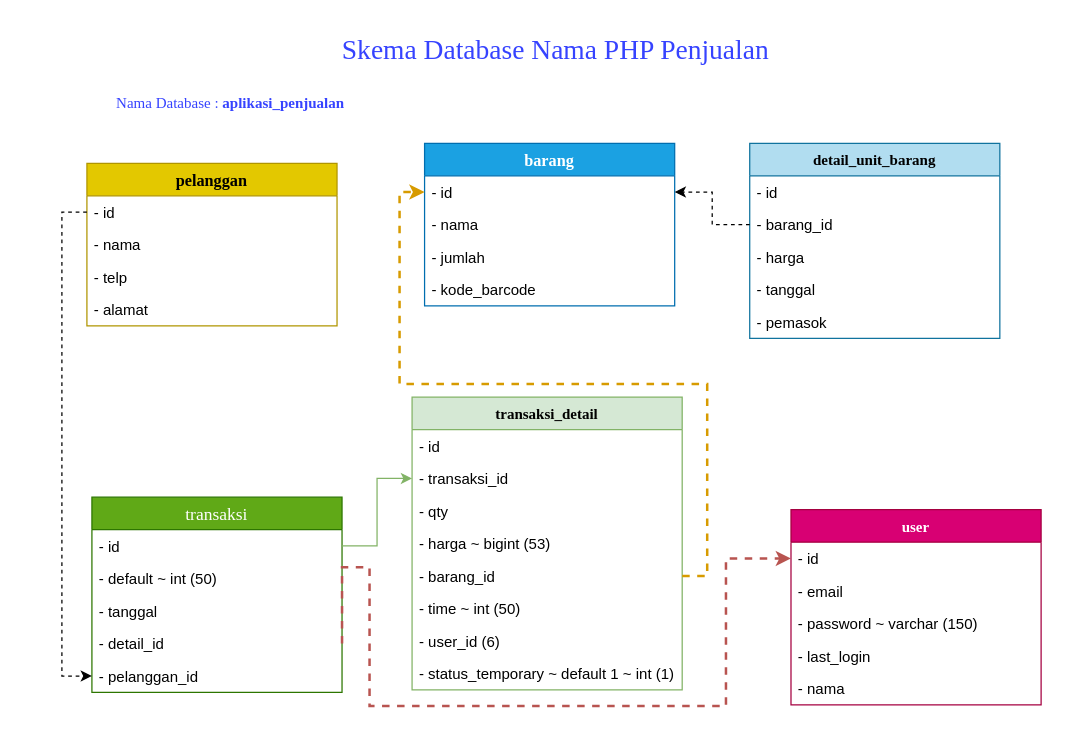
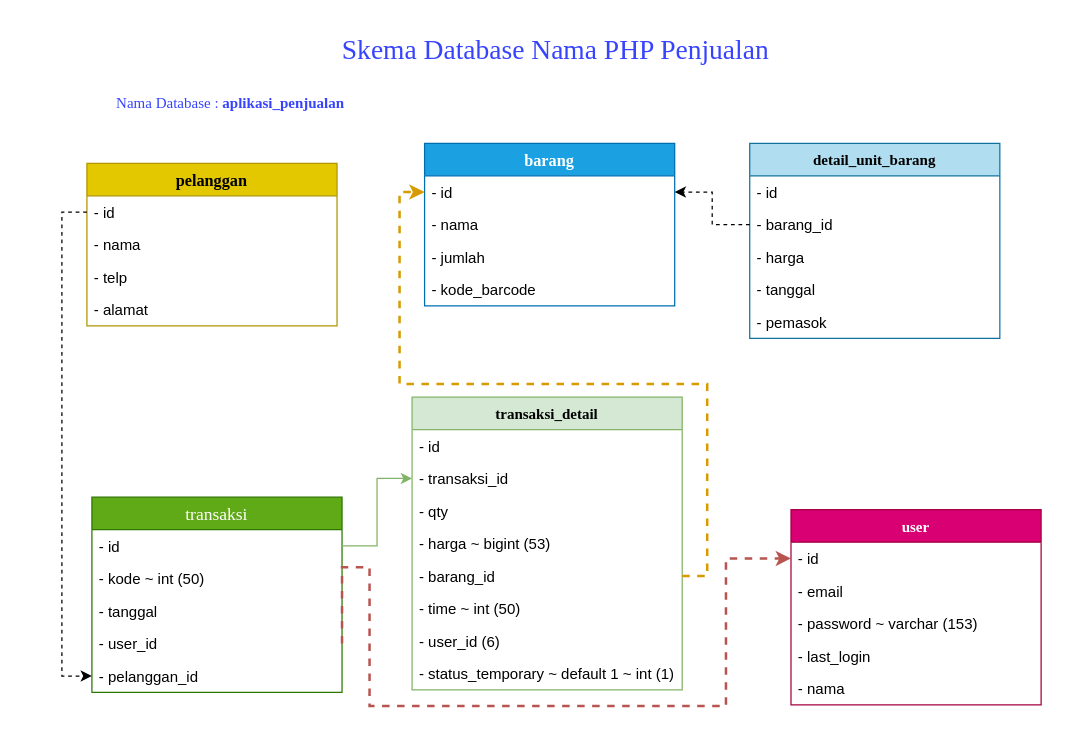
(171, 579) -> (160, 579)
(899, 624) -> (899, 624)
(137, 644) -> (133, 644)
